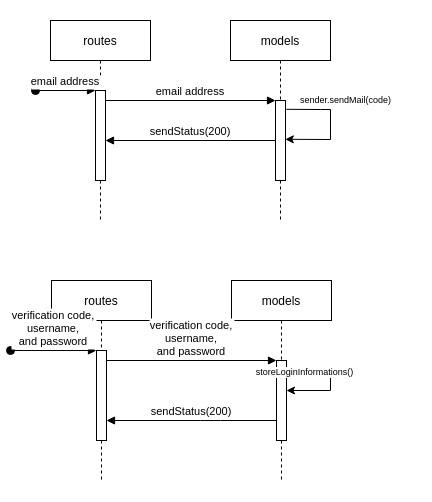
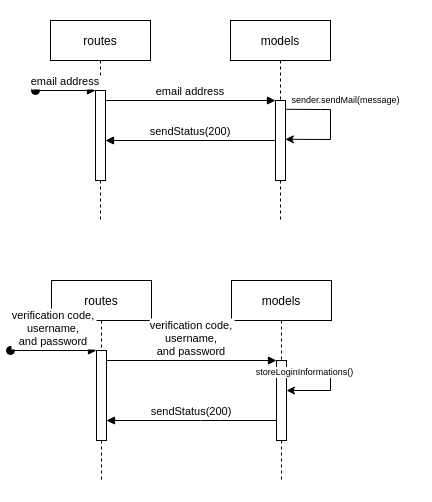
(346, 101) -> (346, 101)
